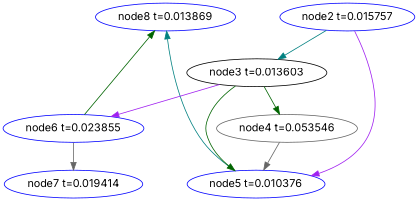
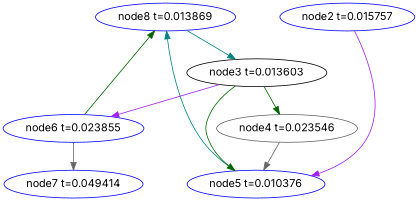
(306, 43) -> (208, 43)
(287, 128) -> (287, 128)
(73, 184) -> (73, 184)
